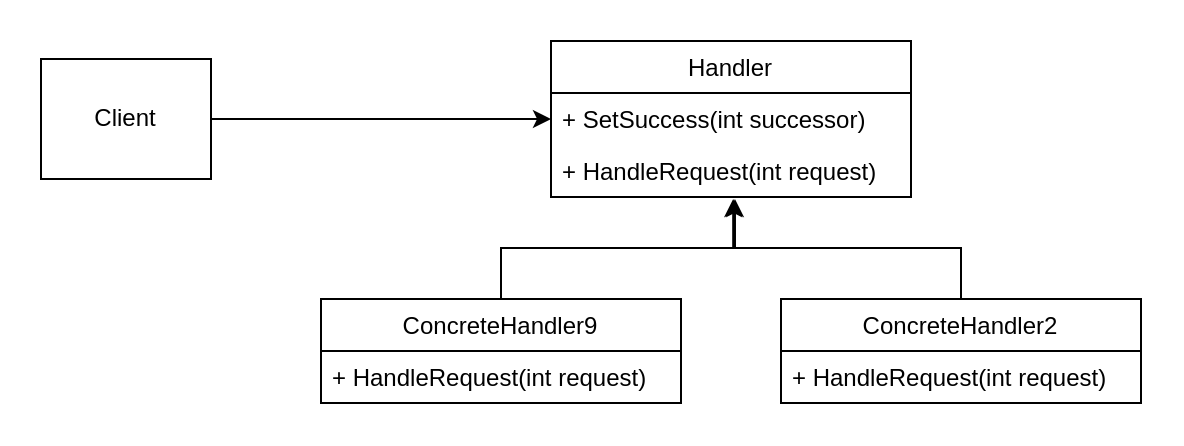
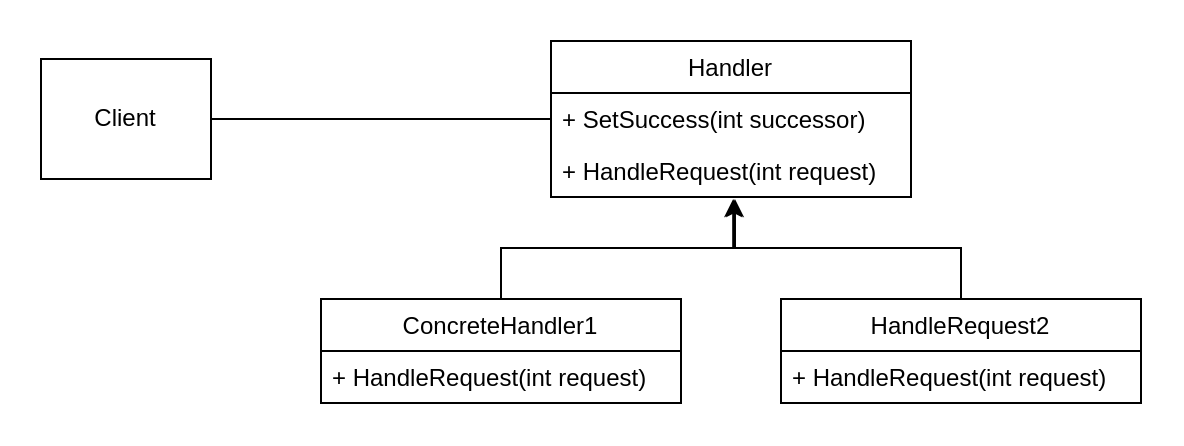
(536, 119) -> (541, 119)
(500, 326) -> (500, 326)
(960, 326) -> (960, 326)
